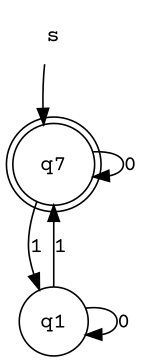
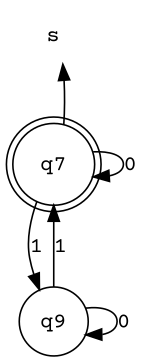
(43, 86) -> (65, 102)
(54, 321) -> (54, 321)
